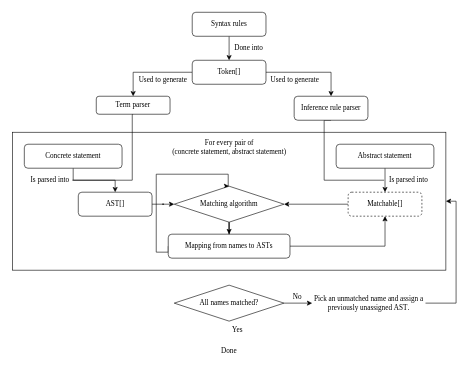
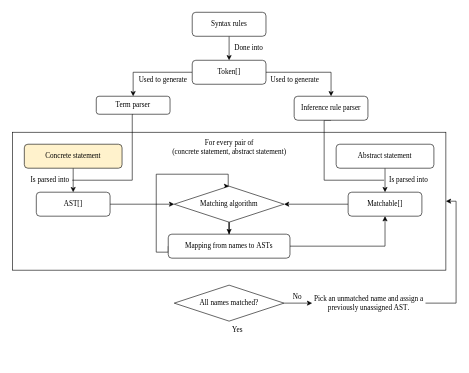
(73, 156) -> (73, 156)
(115, 204) -> (73, 204)
(385, 204) -> (385, 204)
(229, 351) -> none
